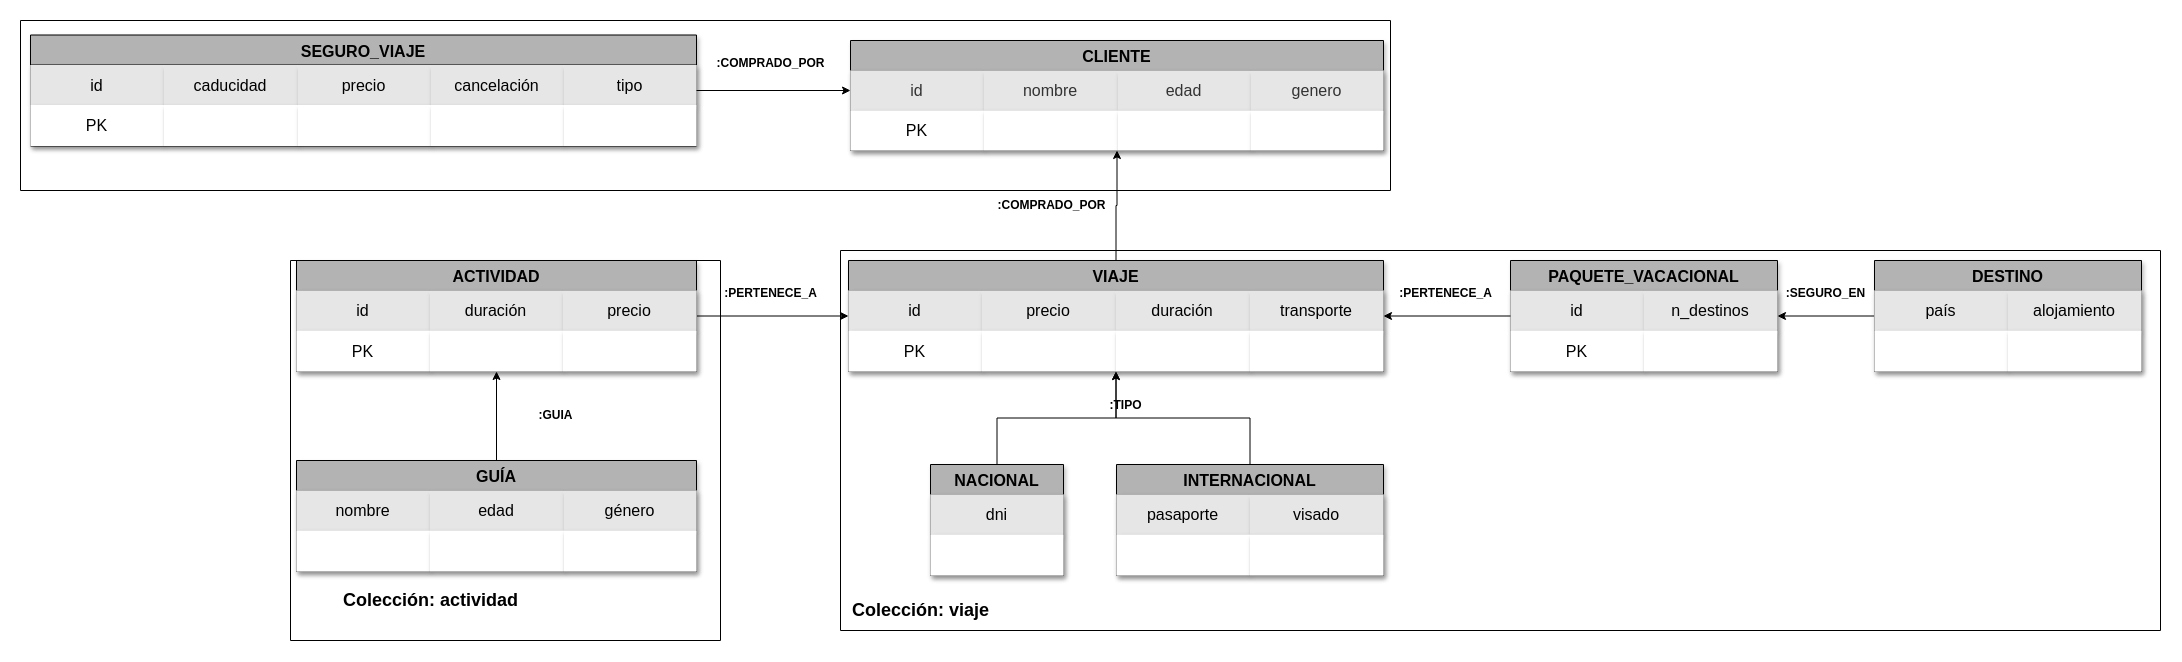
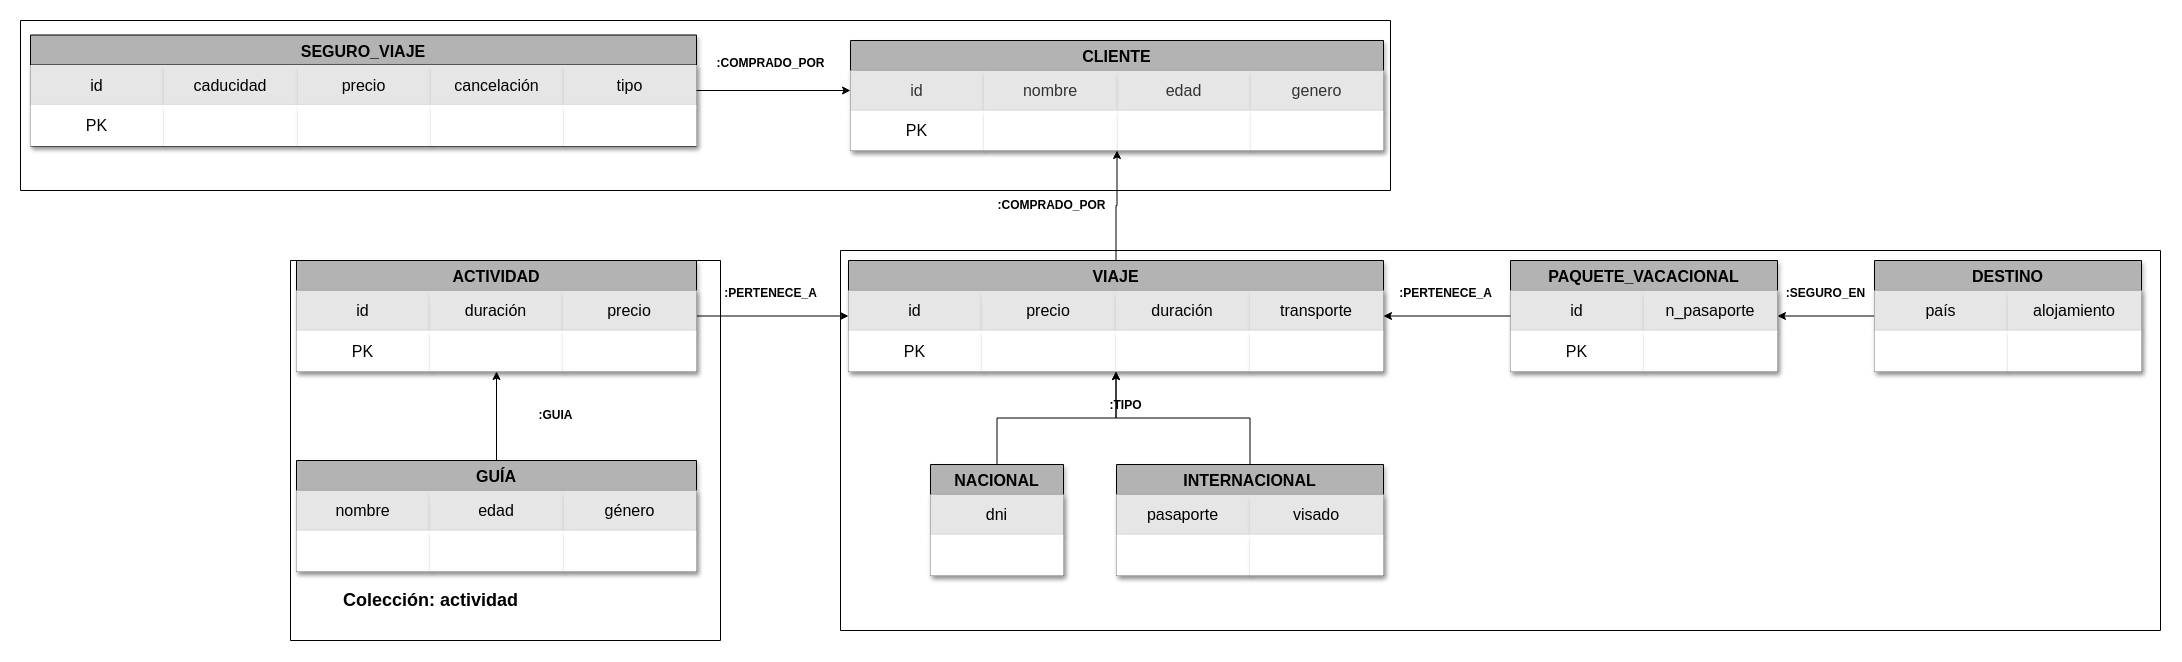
(1711, 311) -> (1711, 311)
(921, 611) -> none
